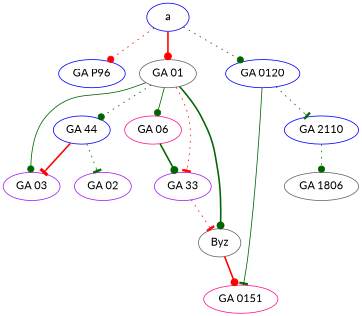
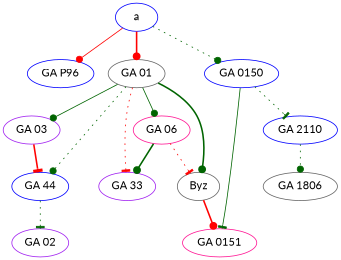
(134, 43) -> (102, 43)
(263, 74) -> (242, 74)
(58, 157) -> (36, 156)
(200, 213) -> (179, 157)
